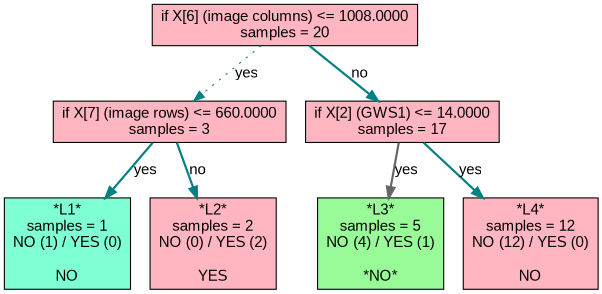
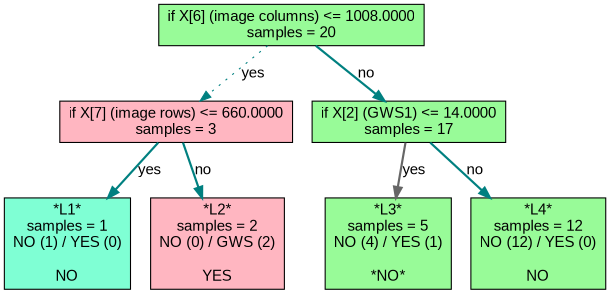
(285, 25) -> (291, 25)
(402, 122) -> (409, 122)
(471, 170) -> (475, 170)
(213, 244) -> (217, 244)
(531, 244) -> (538, 244)
